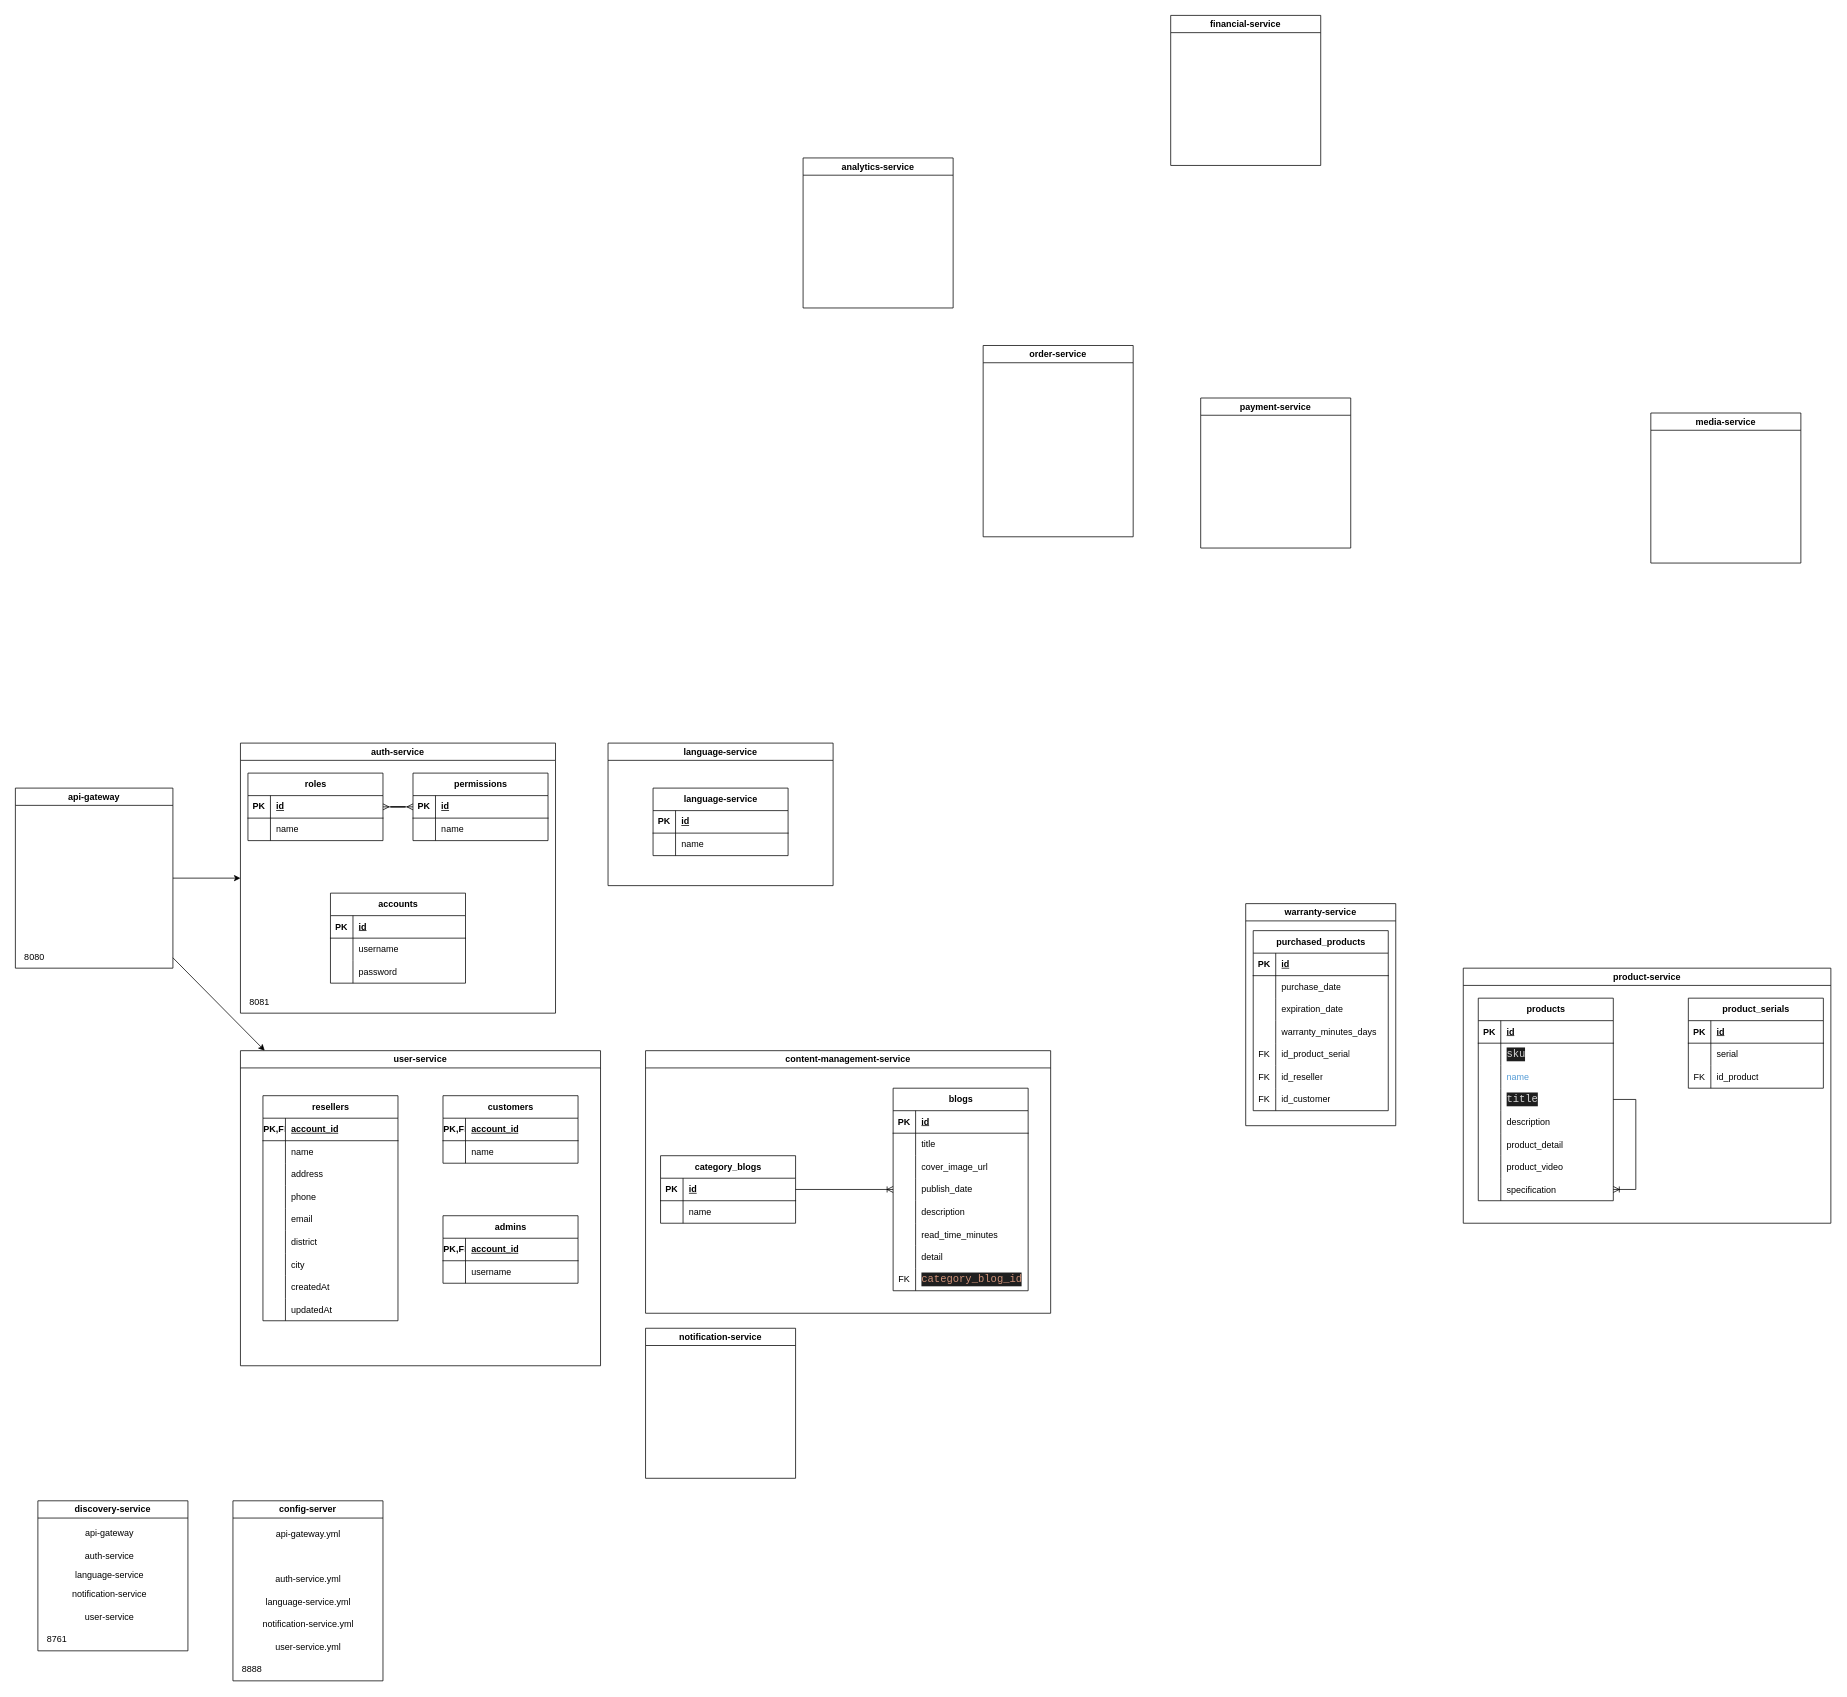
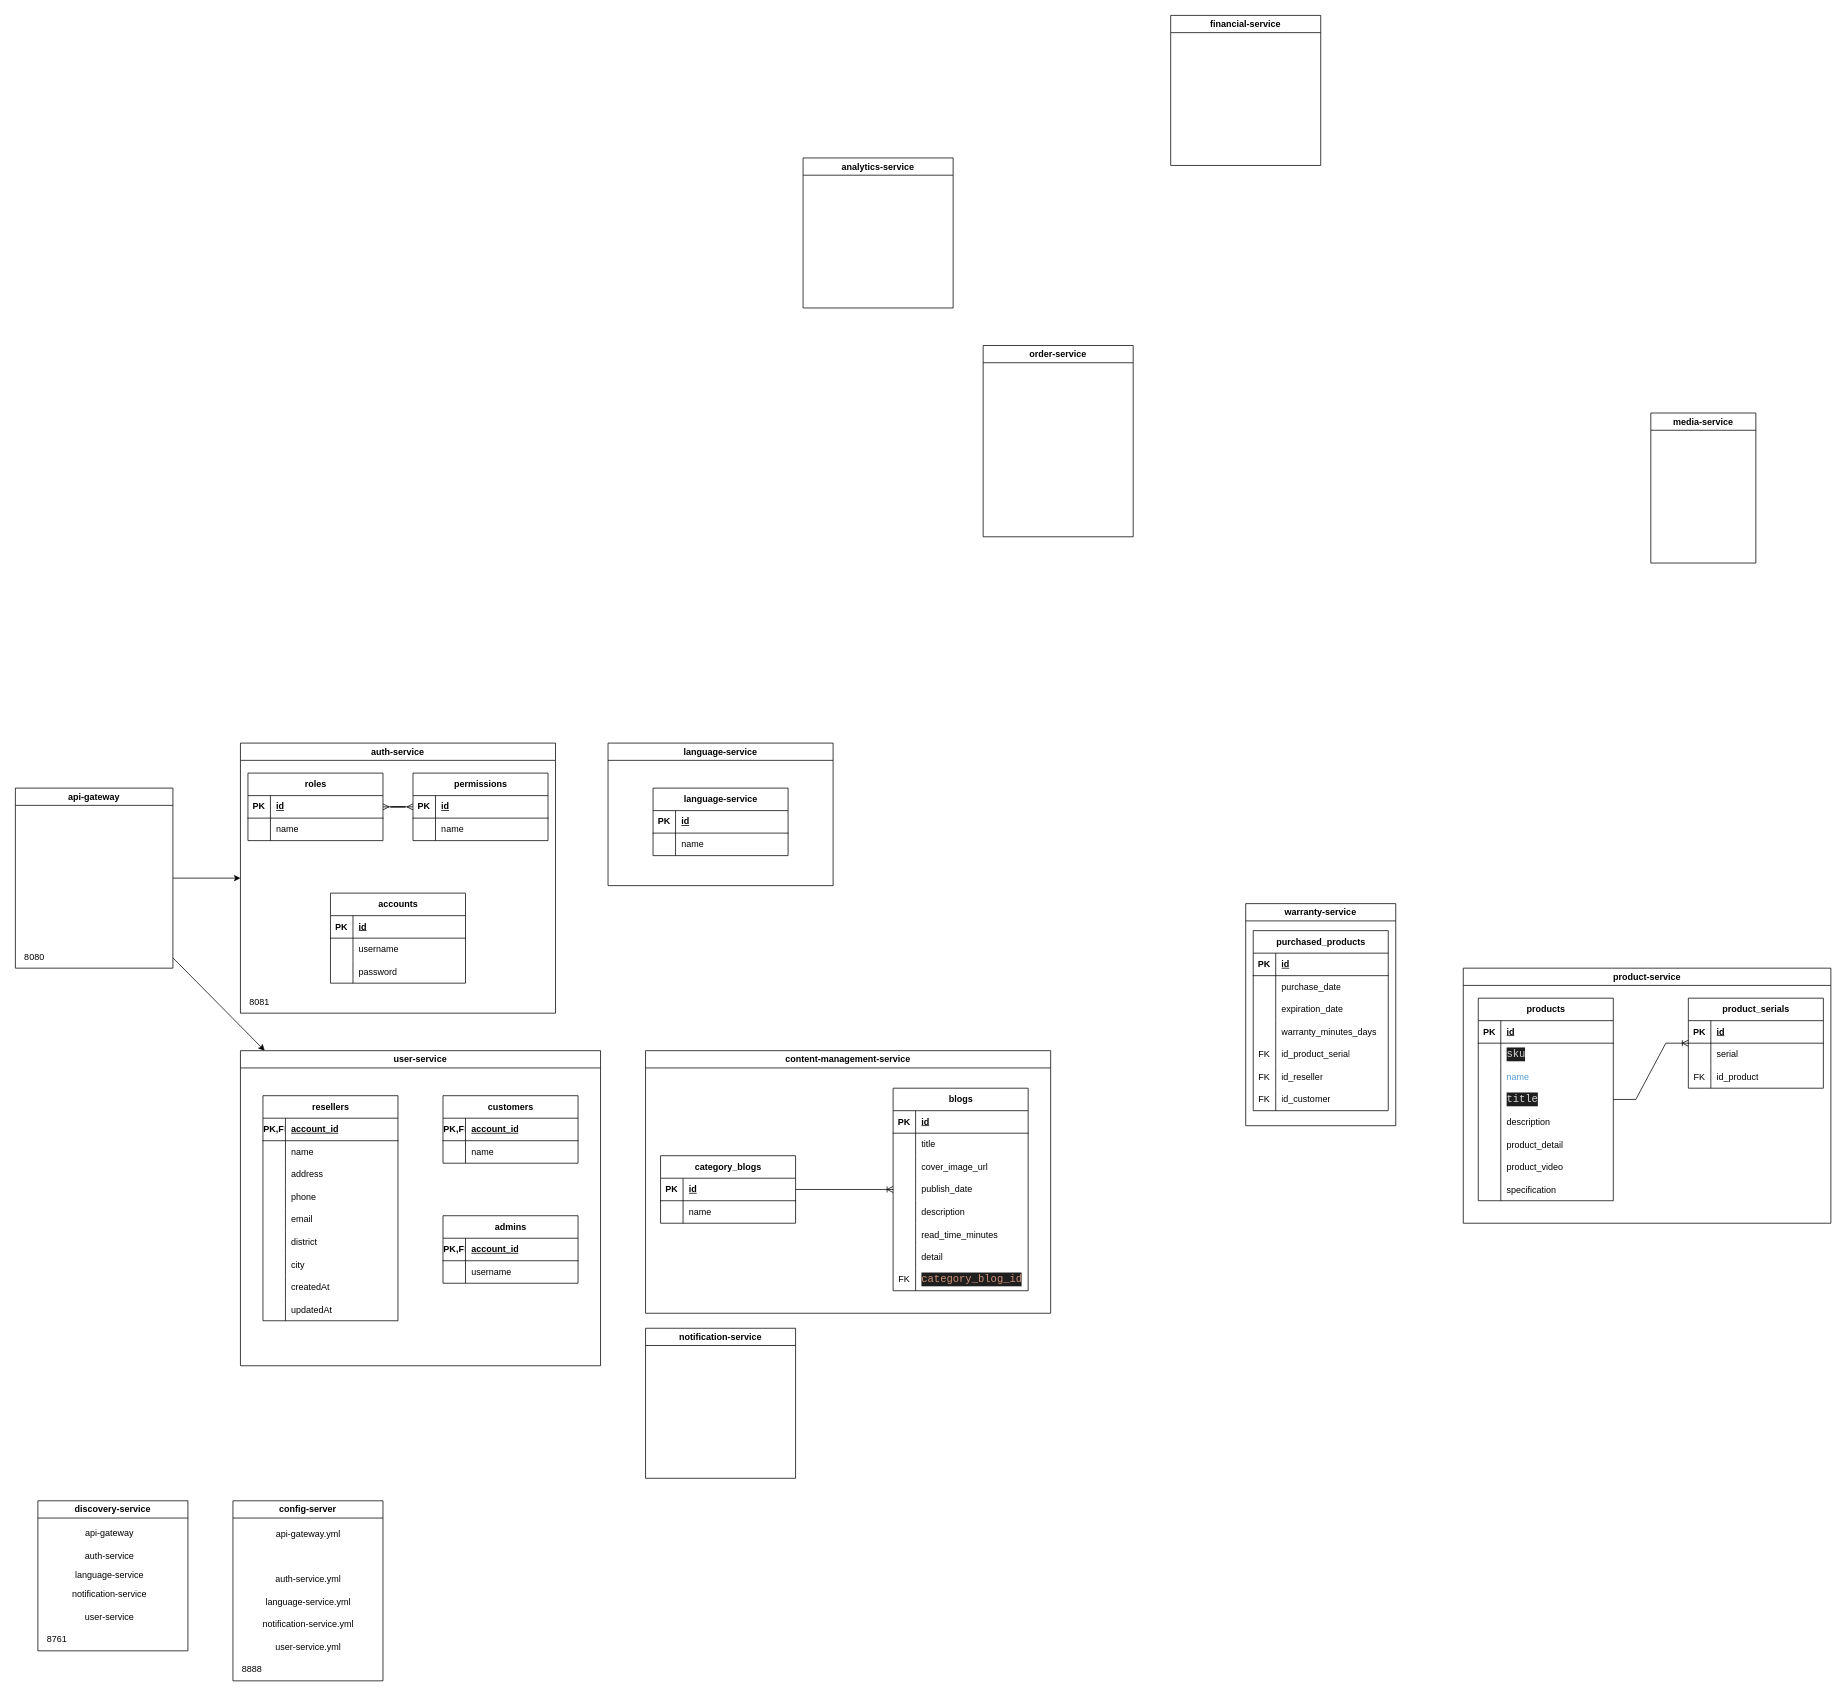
(1275, 473) -> none
(1725, 488) -> (1703, 488)
(1635, 1153) -> (1654, 1063)
